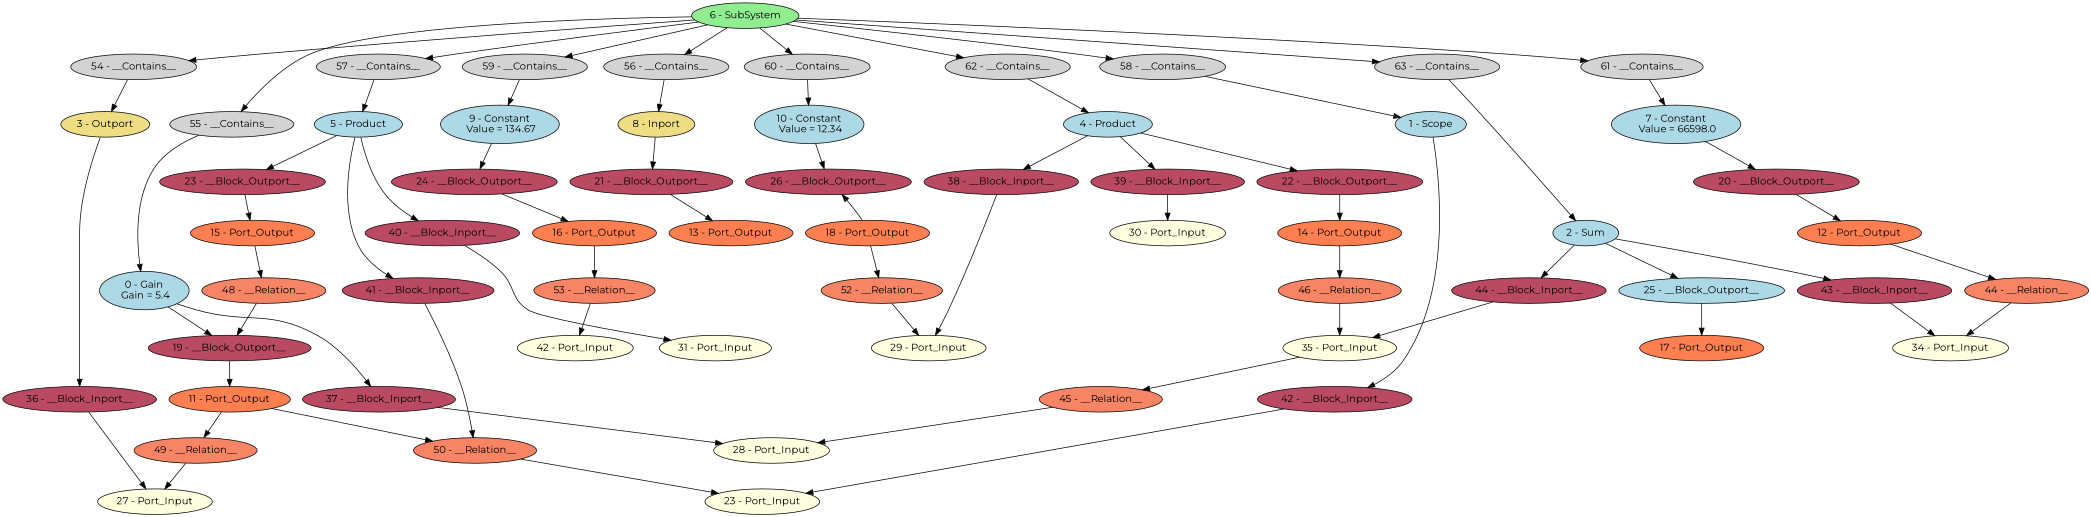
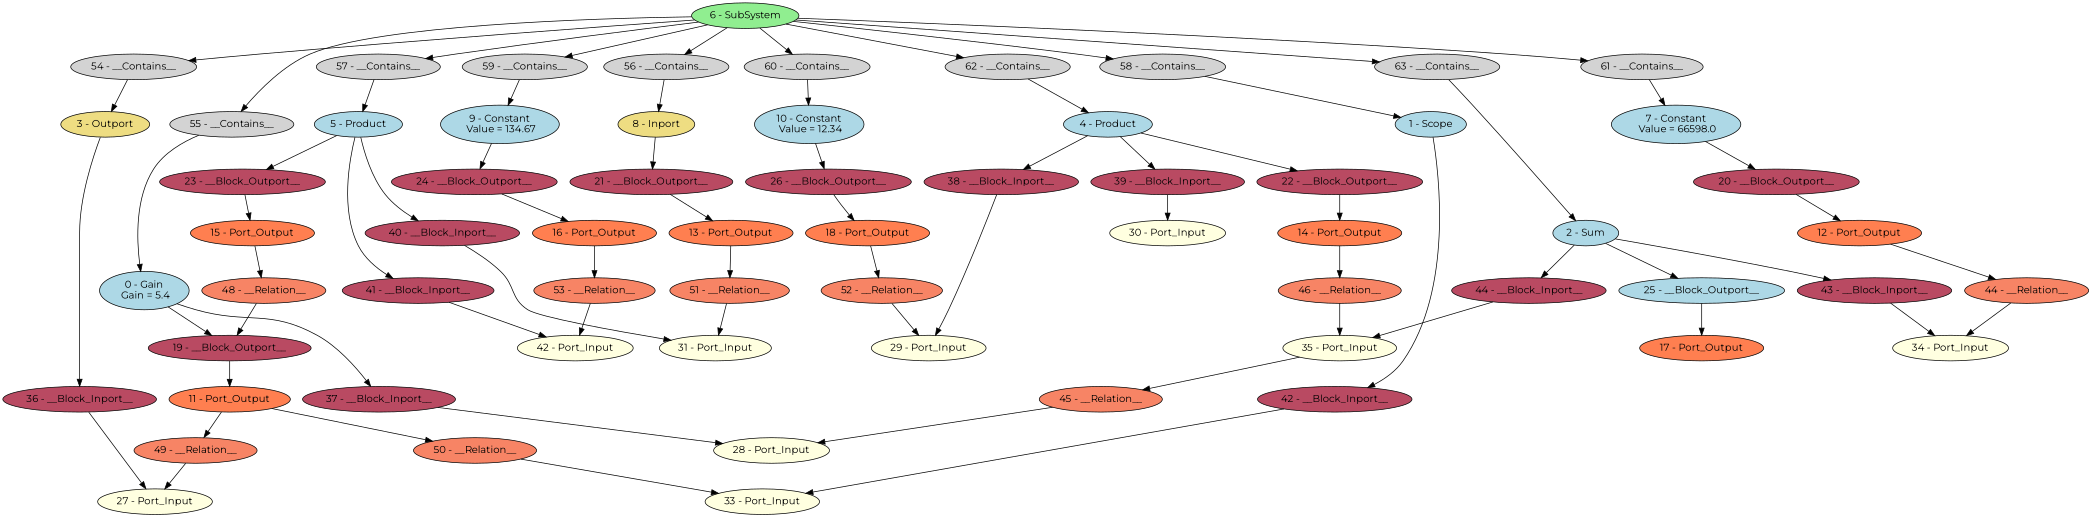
(855, 210) -> (841, 205)
none -> (730, 291)
(454, 365) -> (494, 318)
(762, 502) -> (762, 502)
